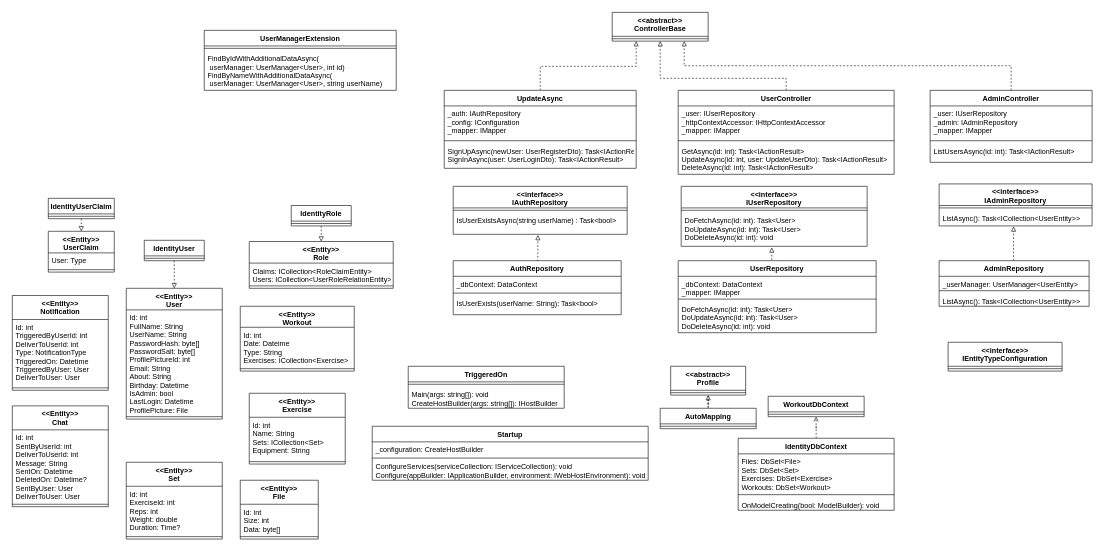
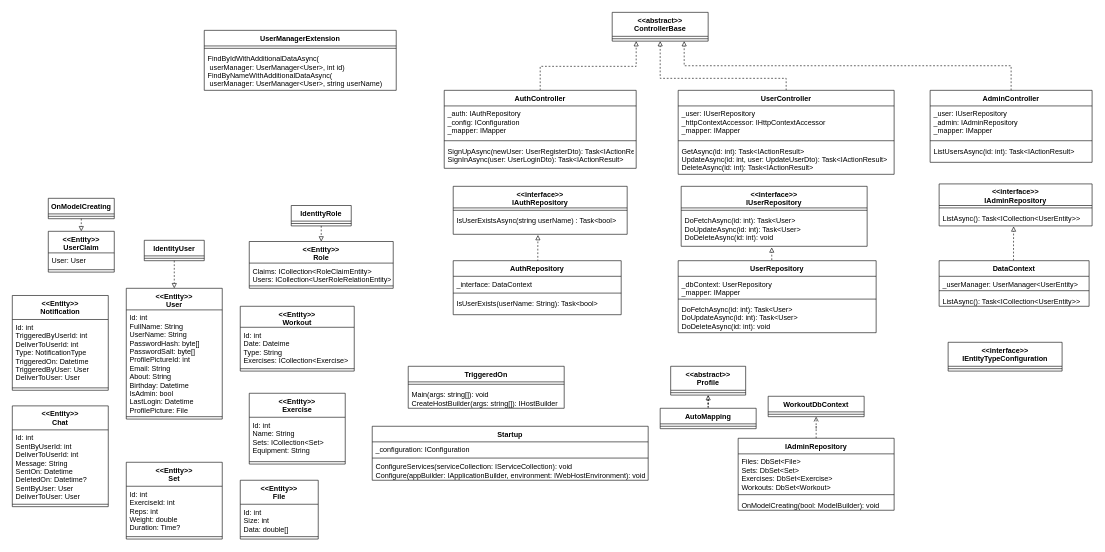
(540, 98) -> (540, 98)
(81, 206) -> (81, 206)
(70, 261) -> (70, 261)
(1014, 269) -> (1014, 269)
(501, 284) -> (500, 284)
(726, 284) -> (731, 284)
(816, 446) -> (816, 446)
(437, 450) -> (430, 450)
(255, 512) -> (255, 512)
